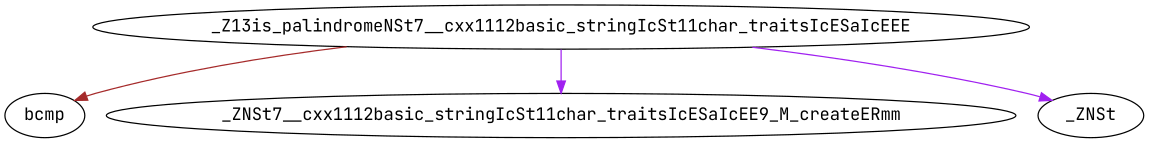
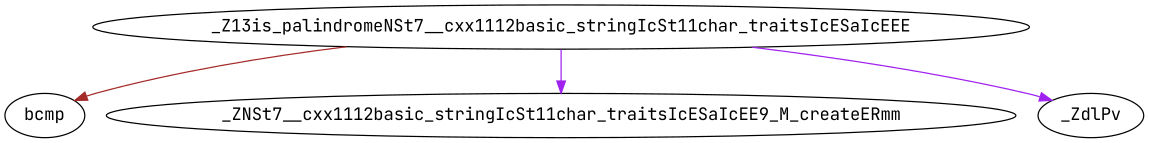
(1091, 116) -> (1091, 116)
